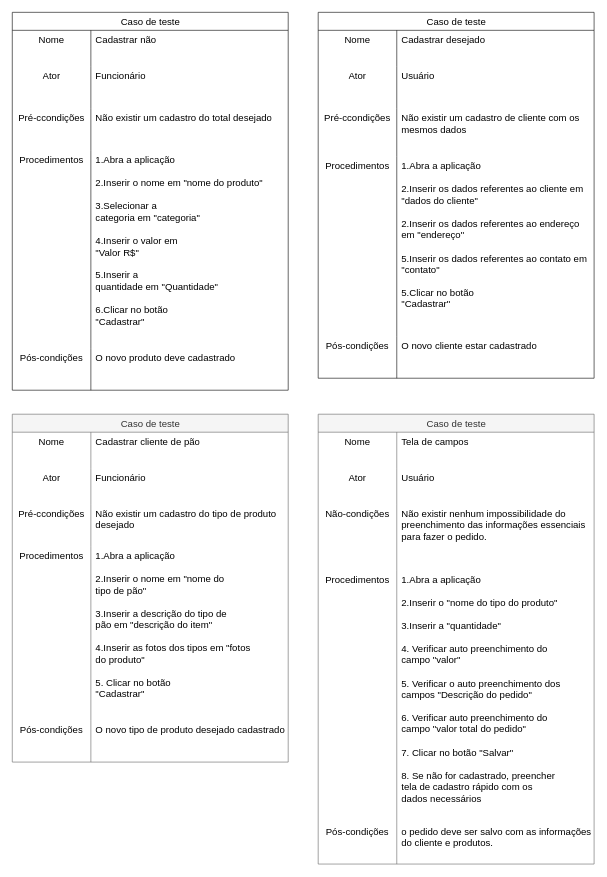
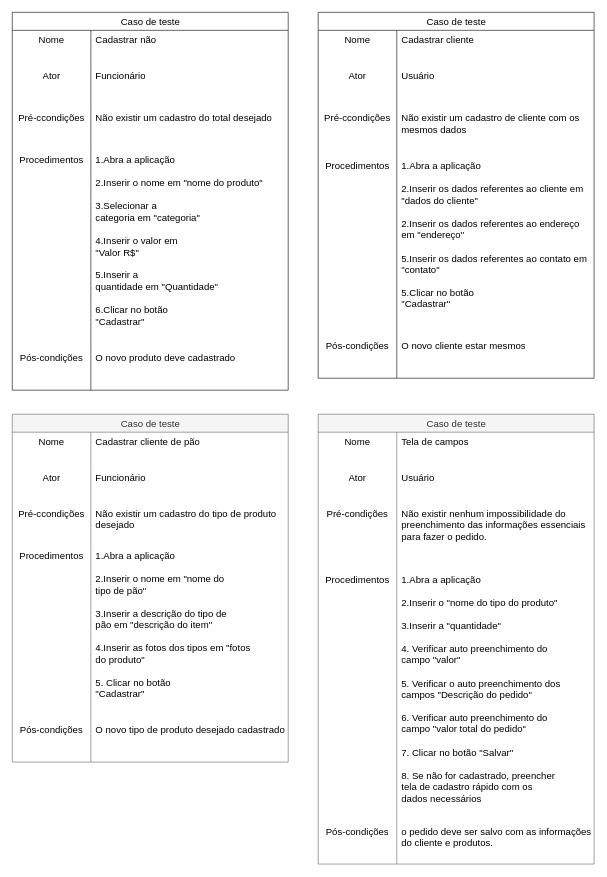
(449, 40) -> (444, 40)
(478, 346) -> (467, 346)
(358, 514) -> (358, 514)
